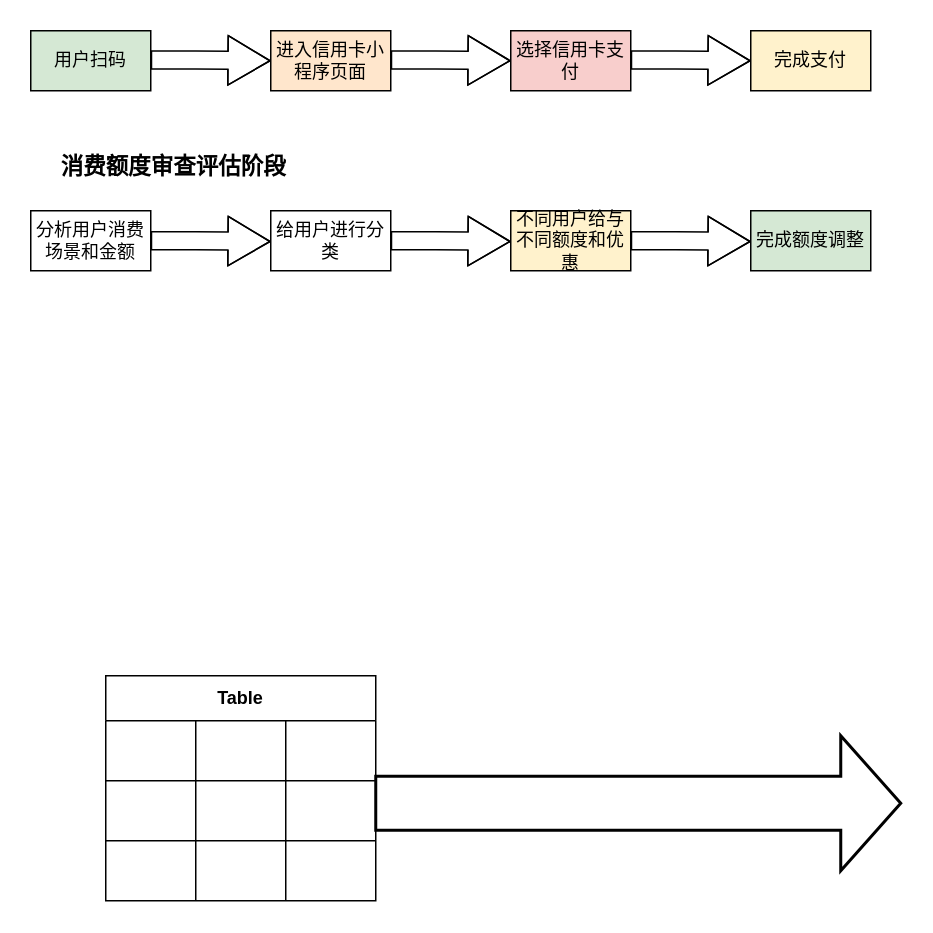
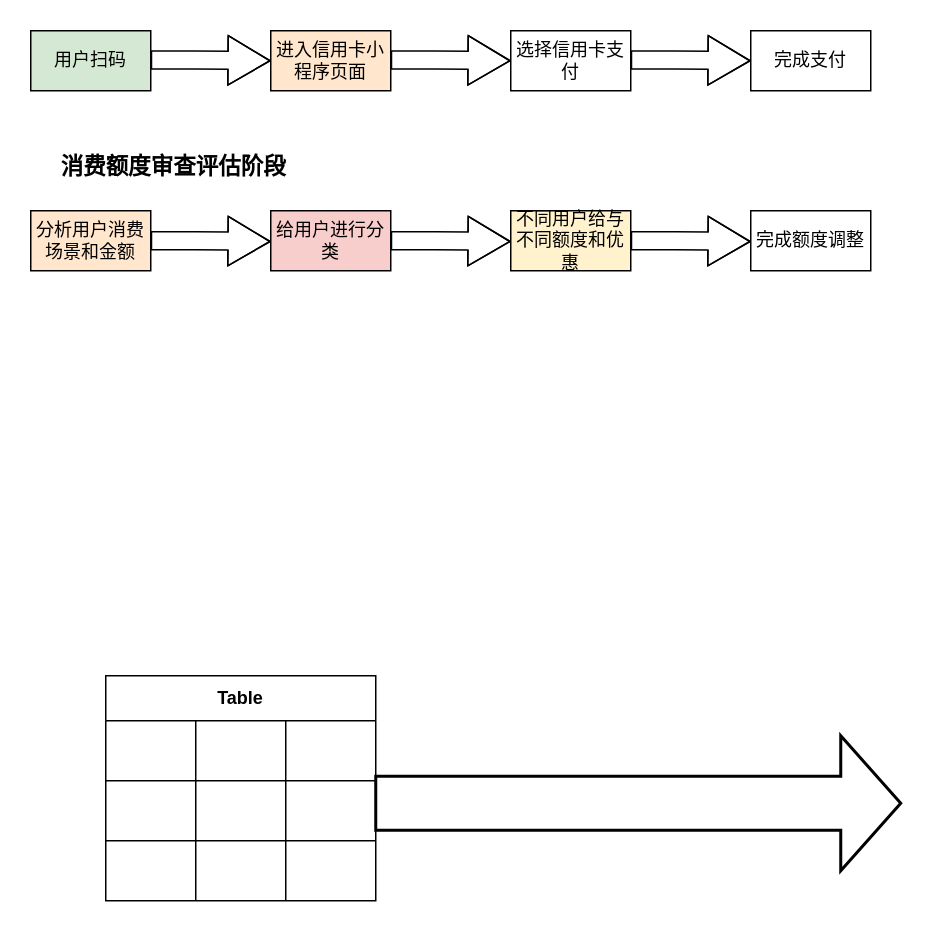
(571, 61) -> (571, 61)
(811, 61) -> (811, 61)
(91, 241) -> (91, 241)
(331, 241) -> (331, 241)
(811, 241) -> (811, 241)
